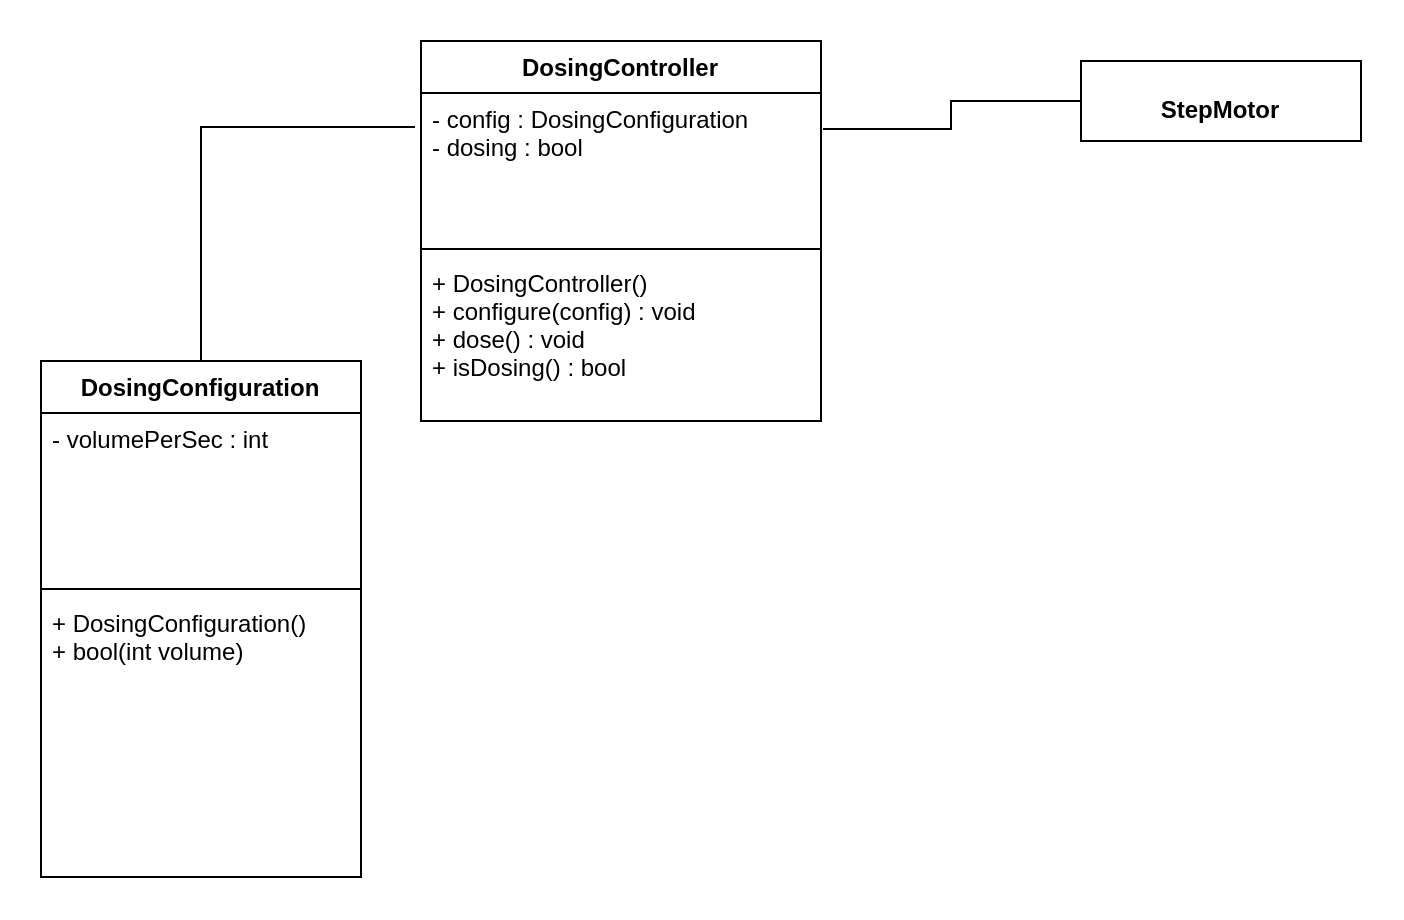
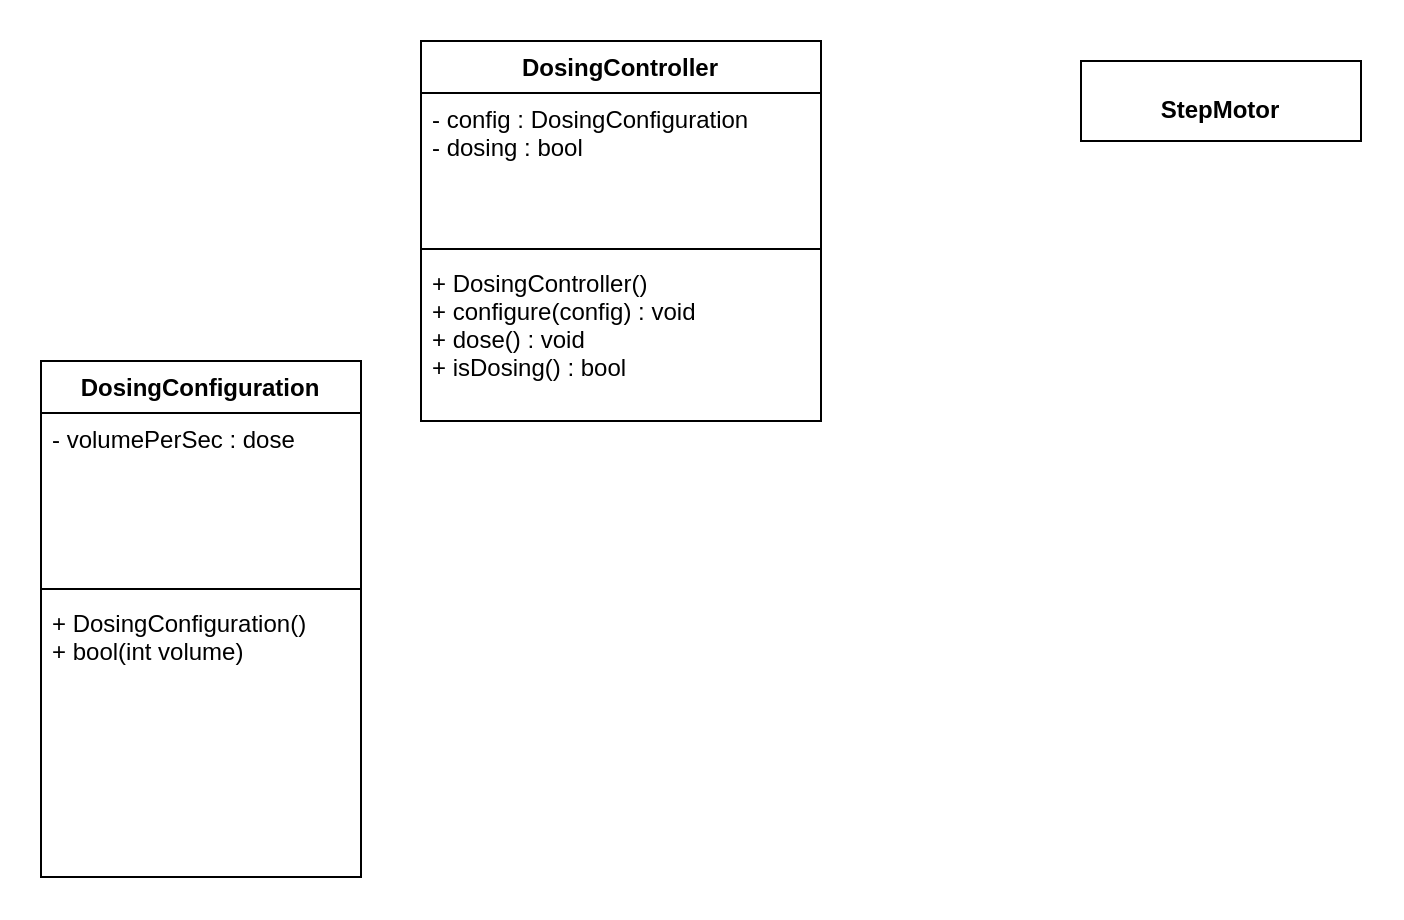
(951, 113) -> none
(201, 137) -> none
(168, 440) -> (178, 440)
